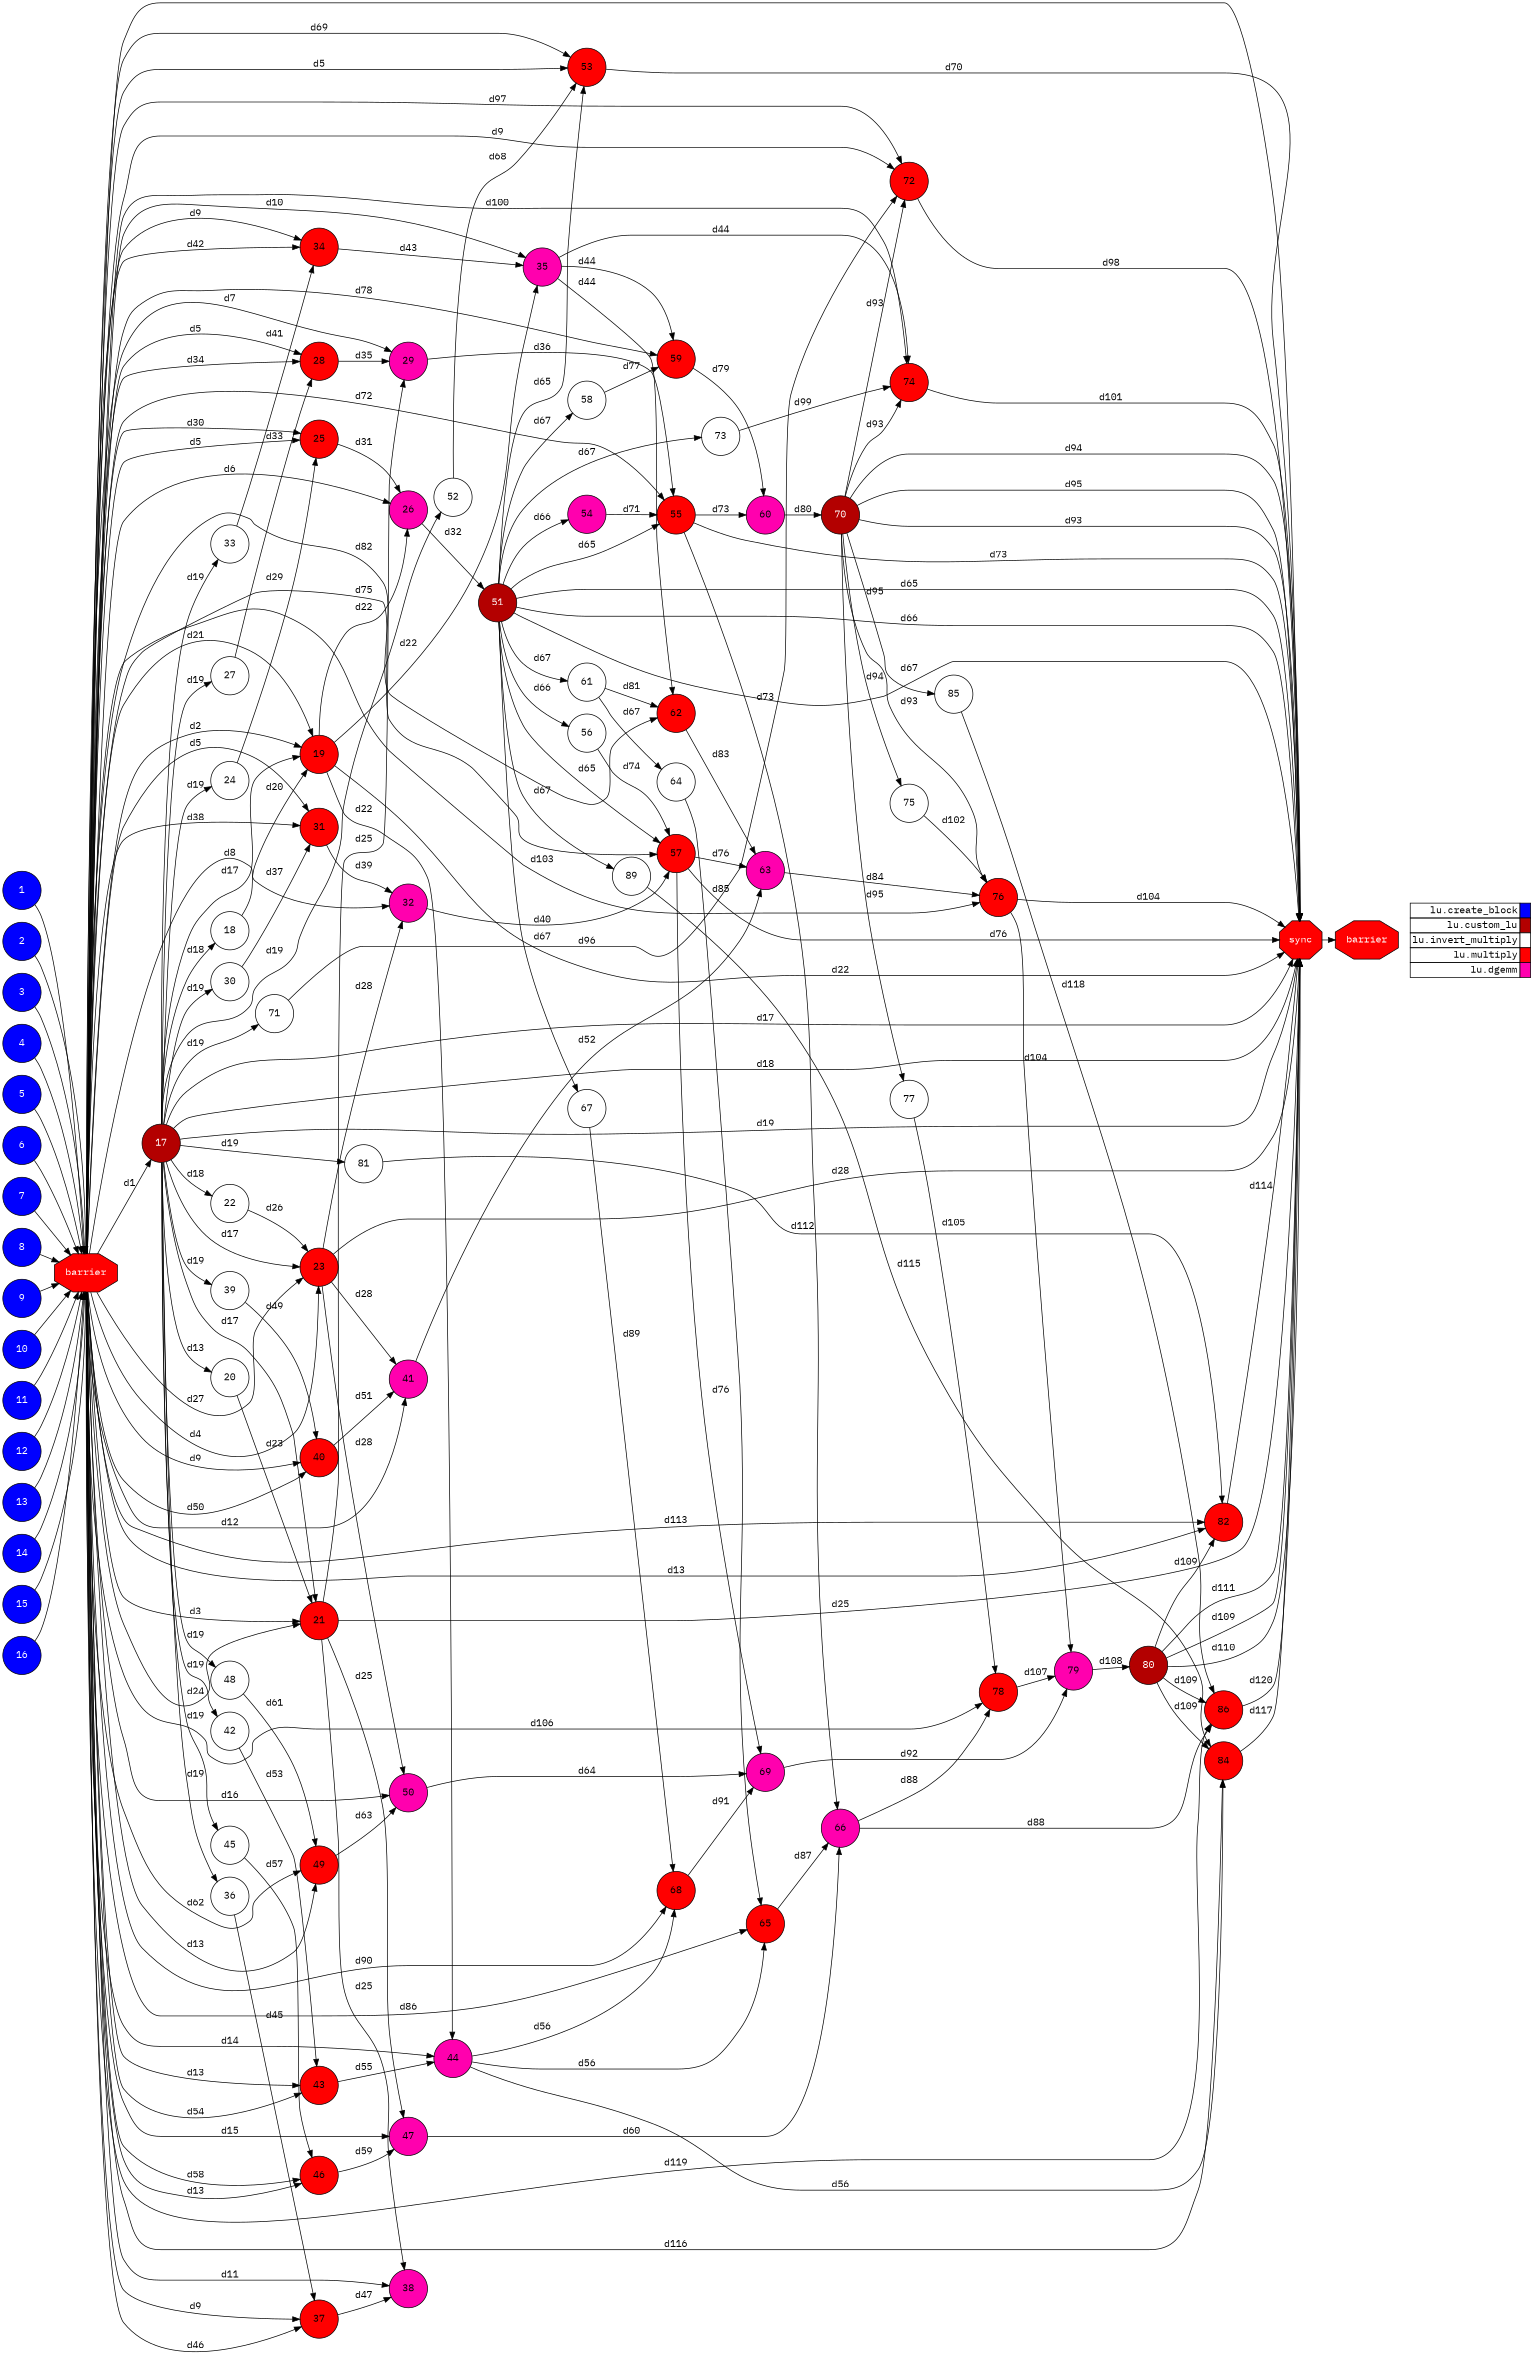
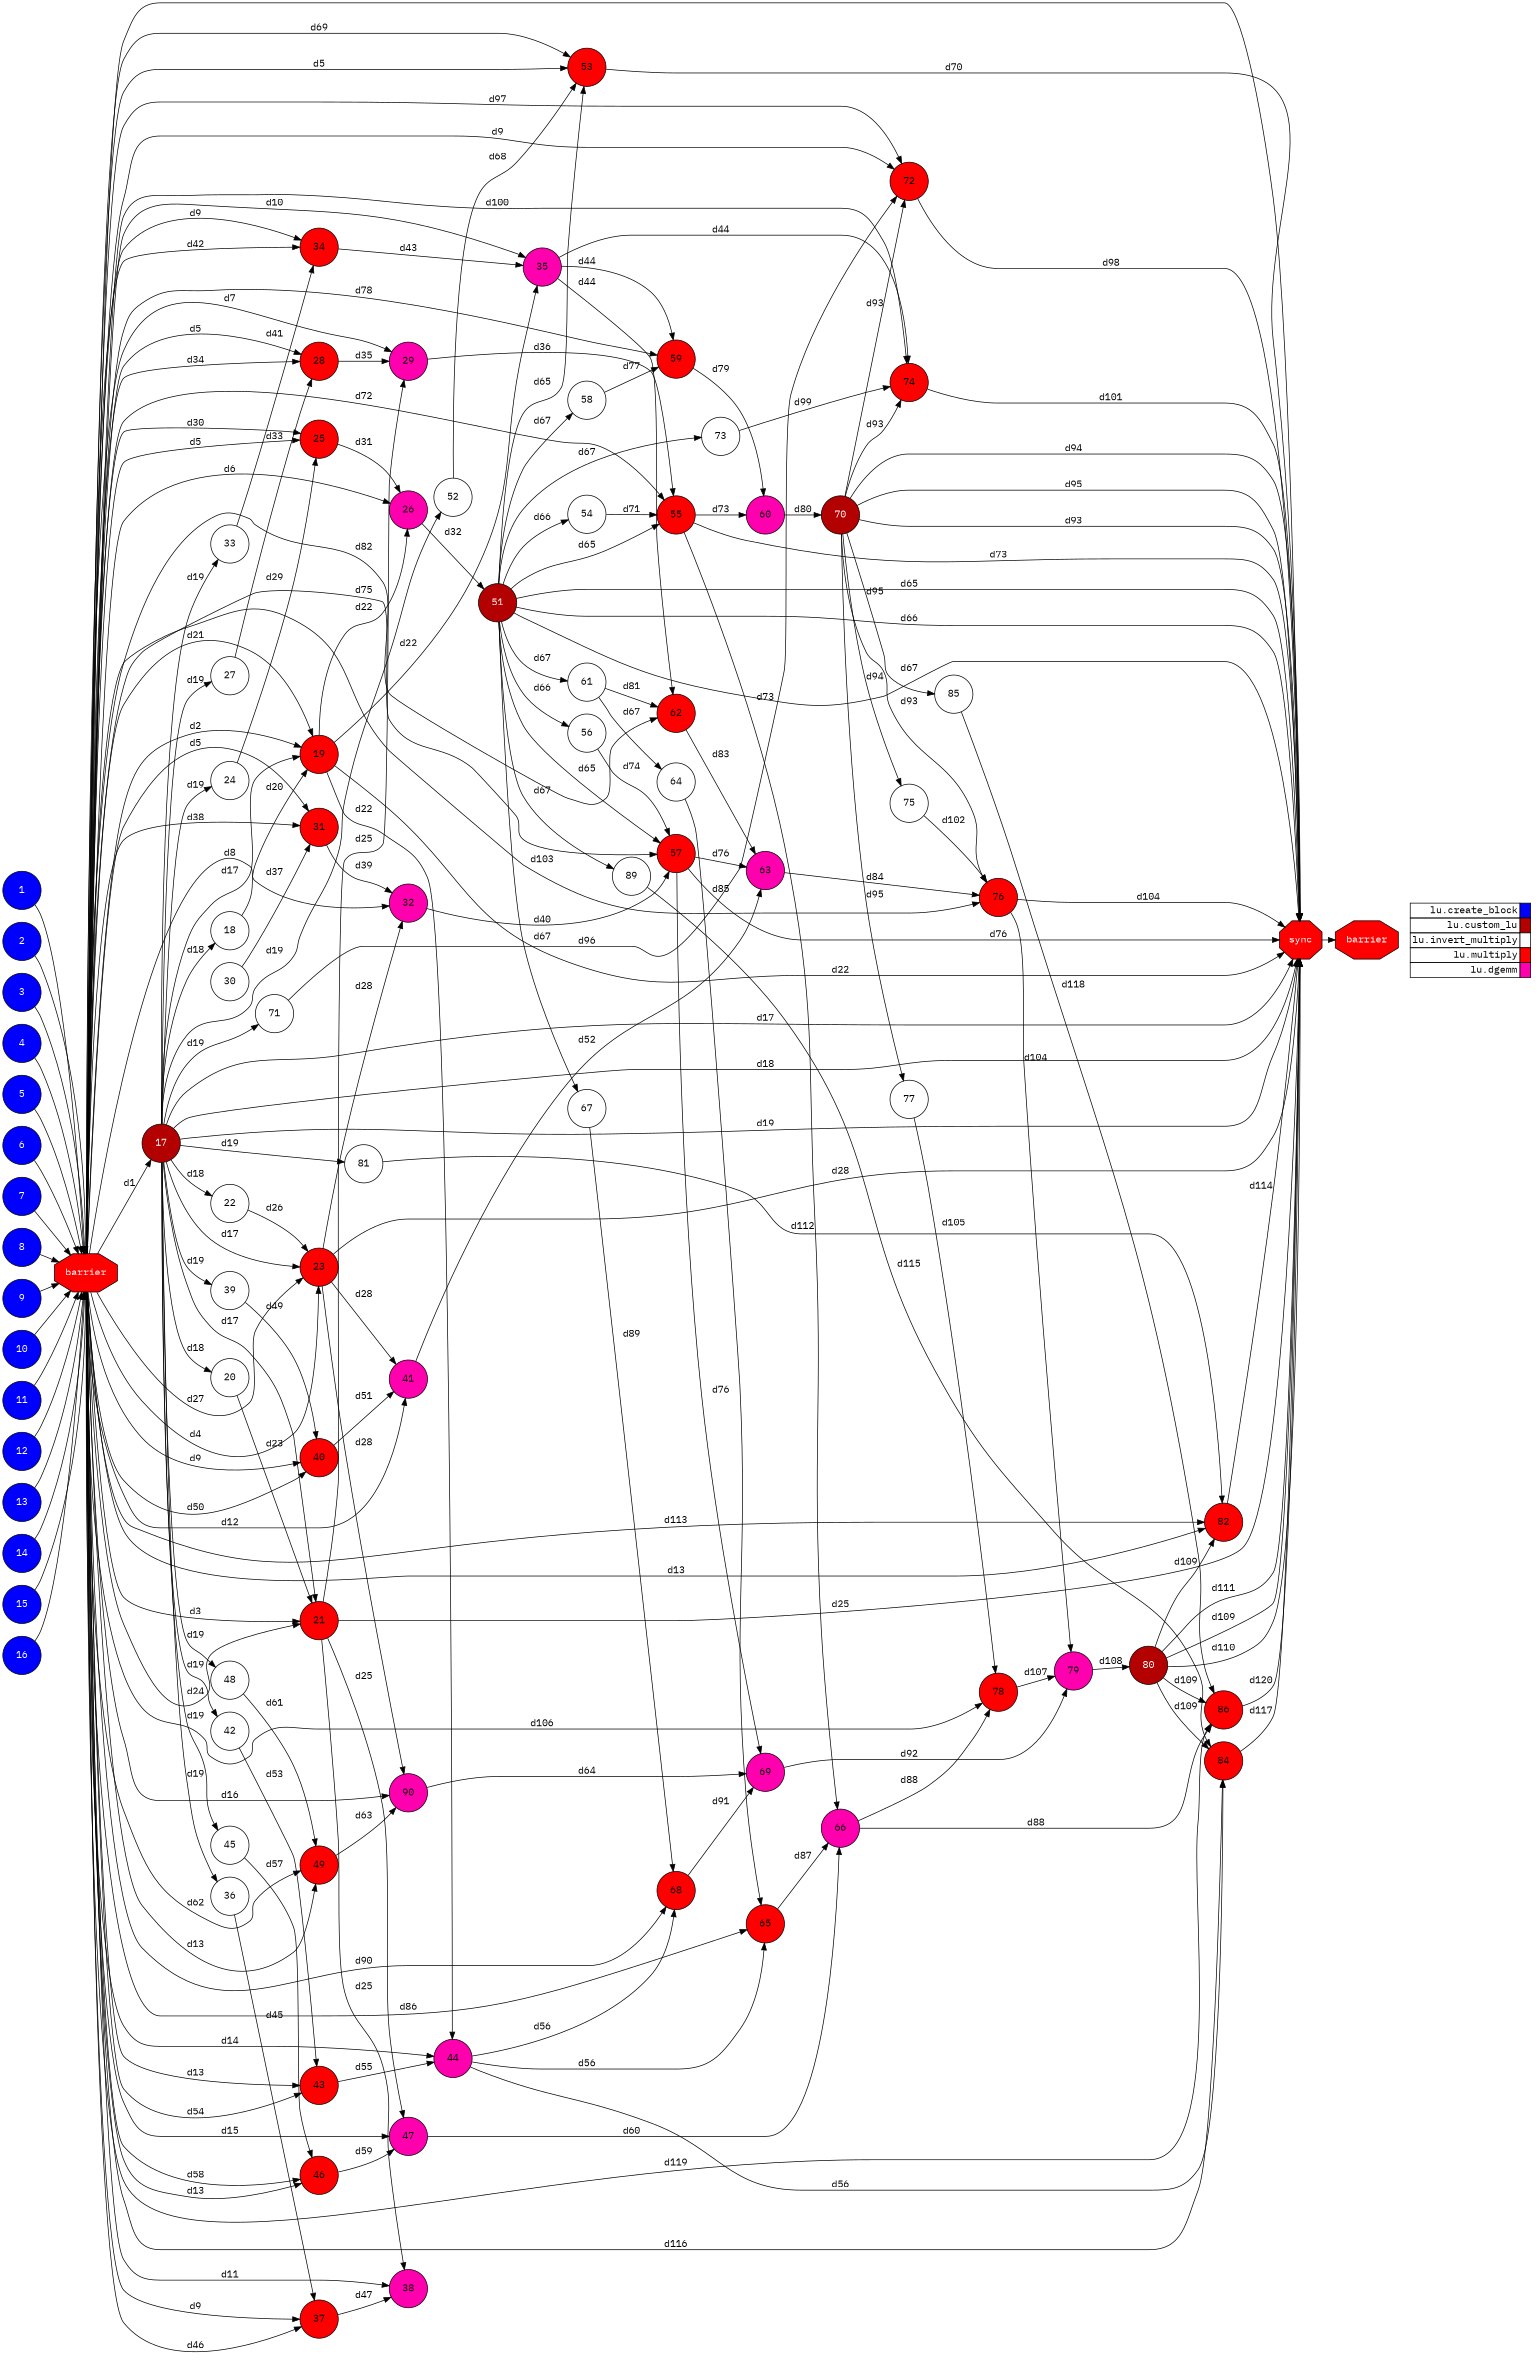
(587, 514) -> (587, 514)
(176, 1043) -> none
(196, 1348) -> (196, 1348)
(408, 1793) -> (408, 1793)
